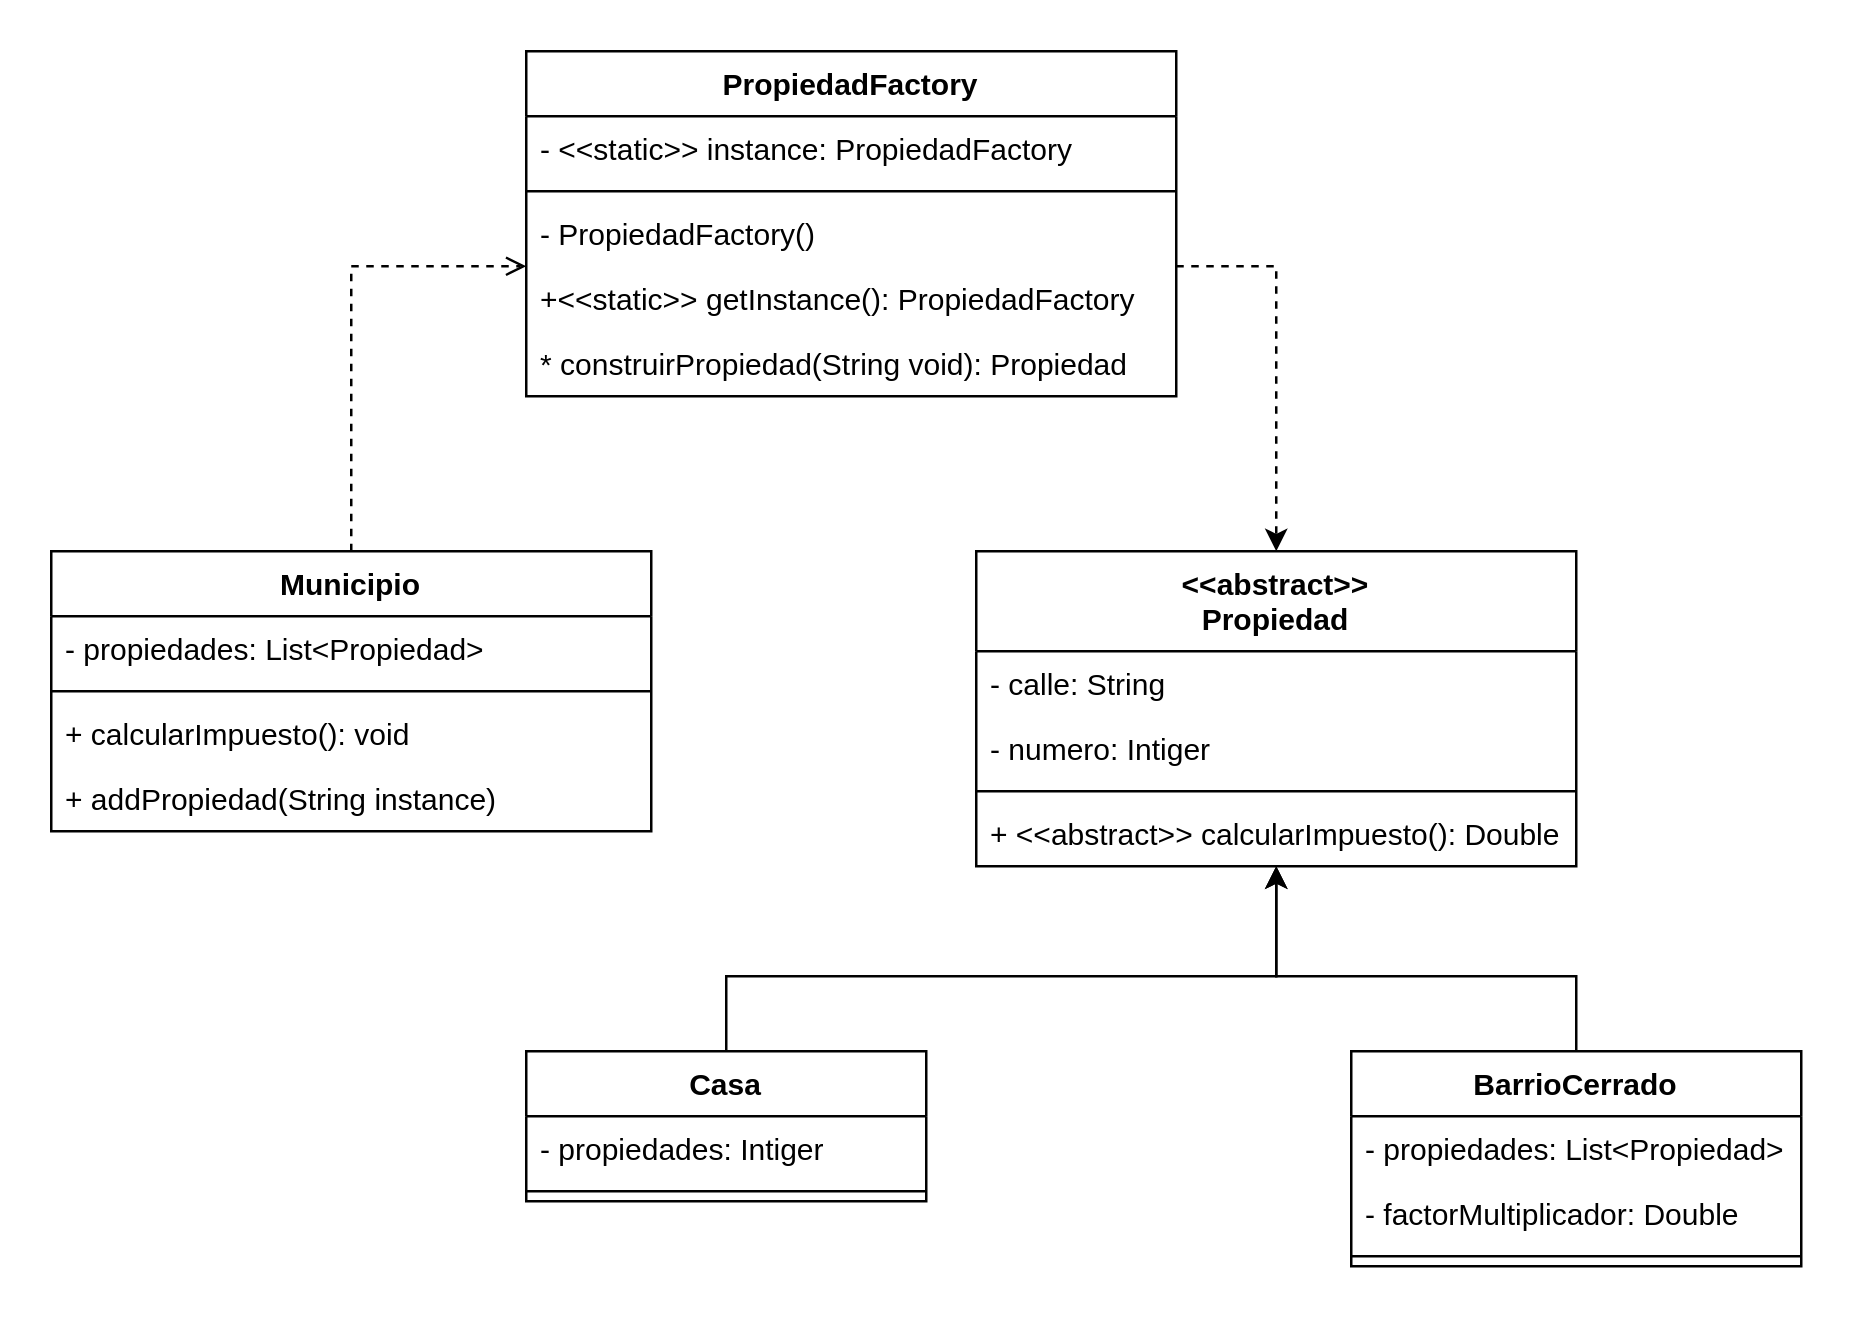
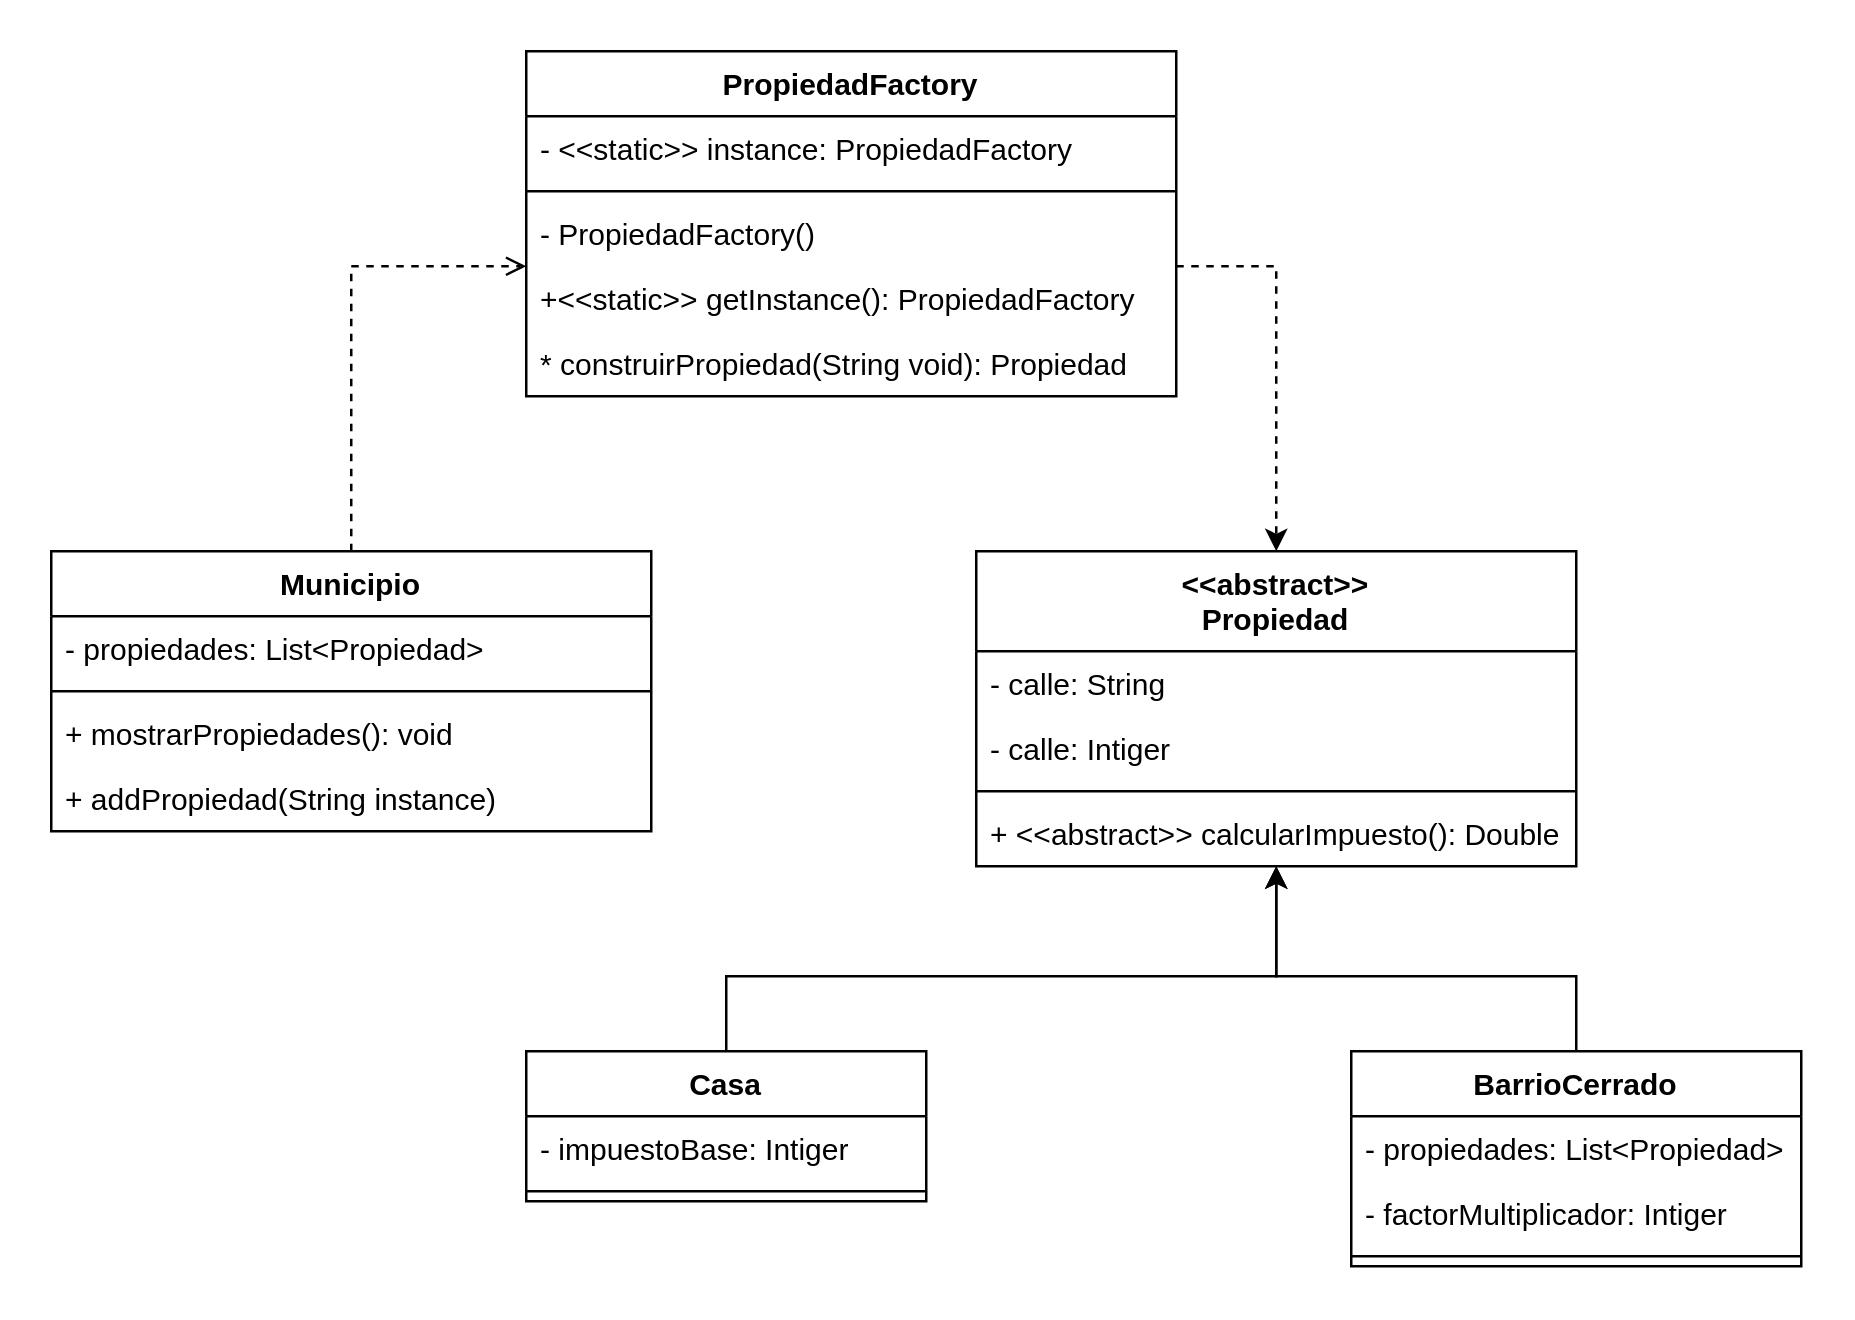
(260, 735) -> (281, 735)
(1117, 750) -> (1101, 750)
(705, 1150) -> (714, 1150)
(1577, 1215) -> (1586, 1215)
